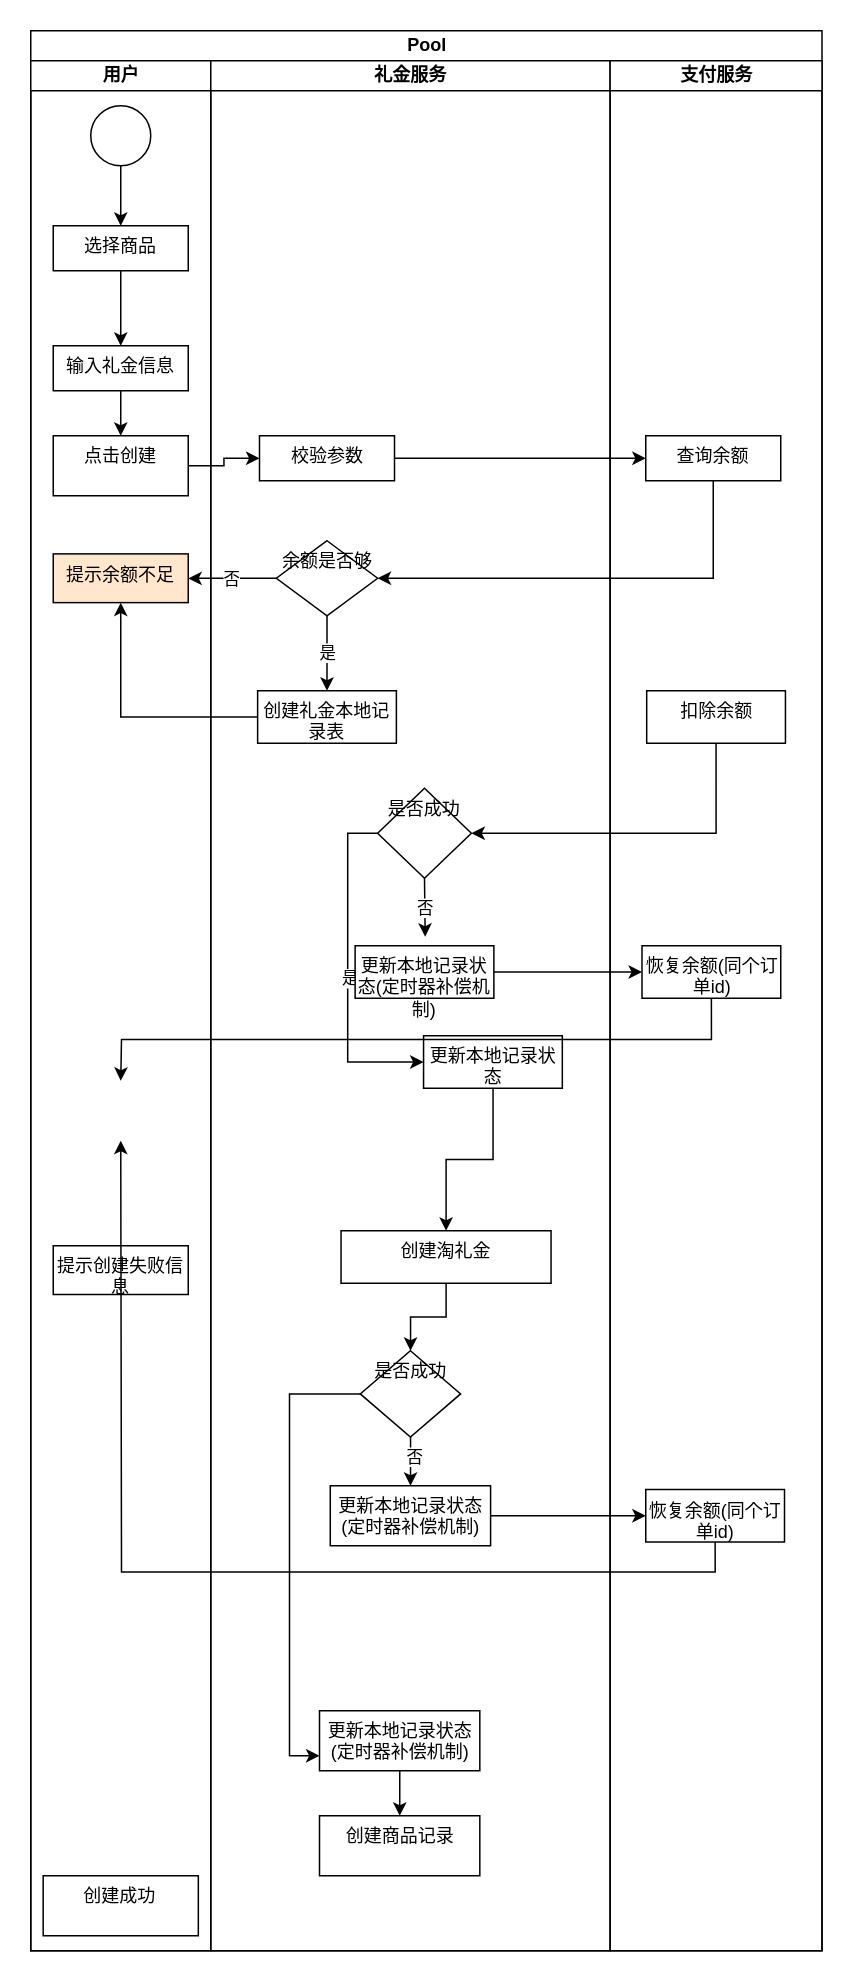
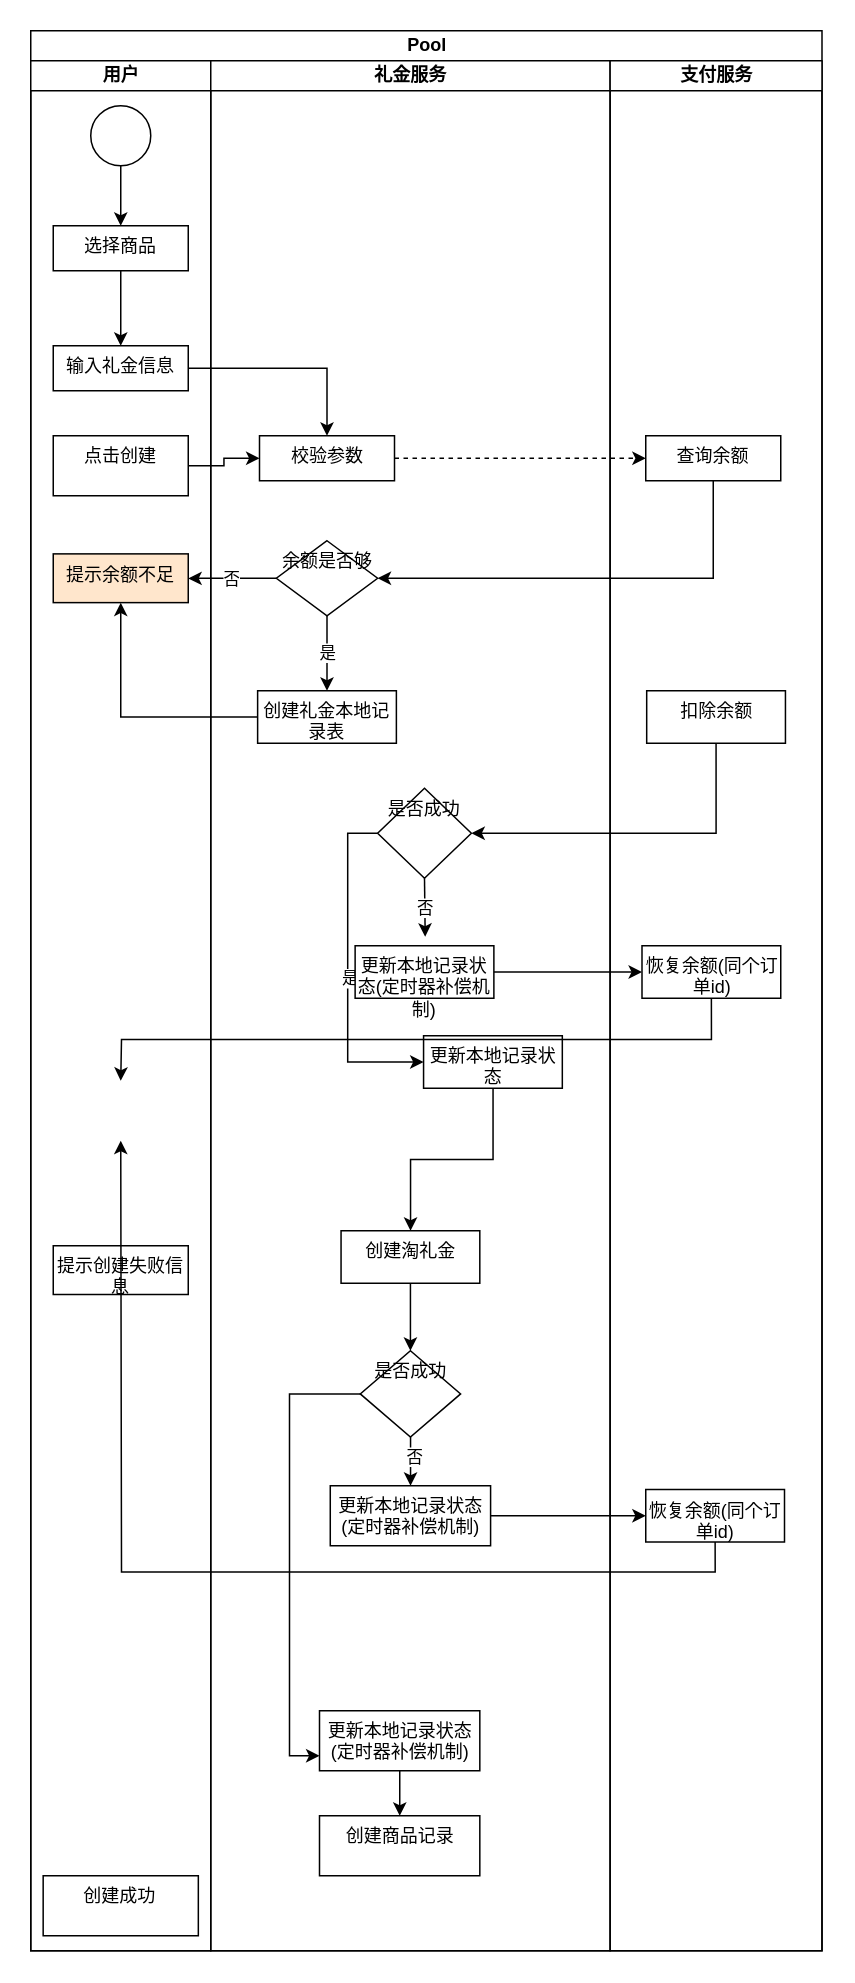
(121, 419) -> (286, 368)
(516, 458) -> (516, 458)
(446, 1257) -> (410, 1257)
